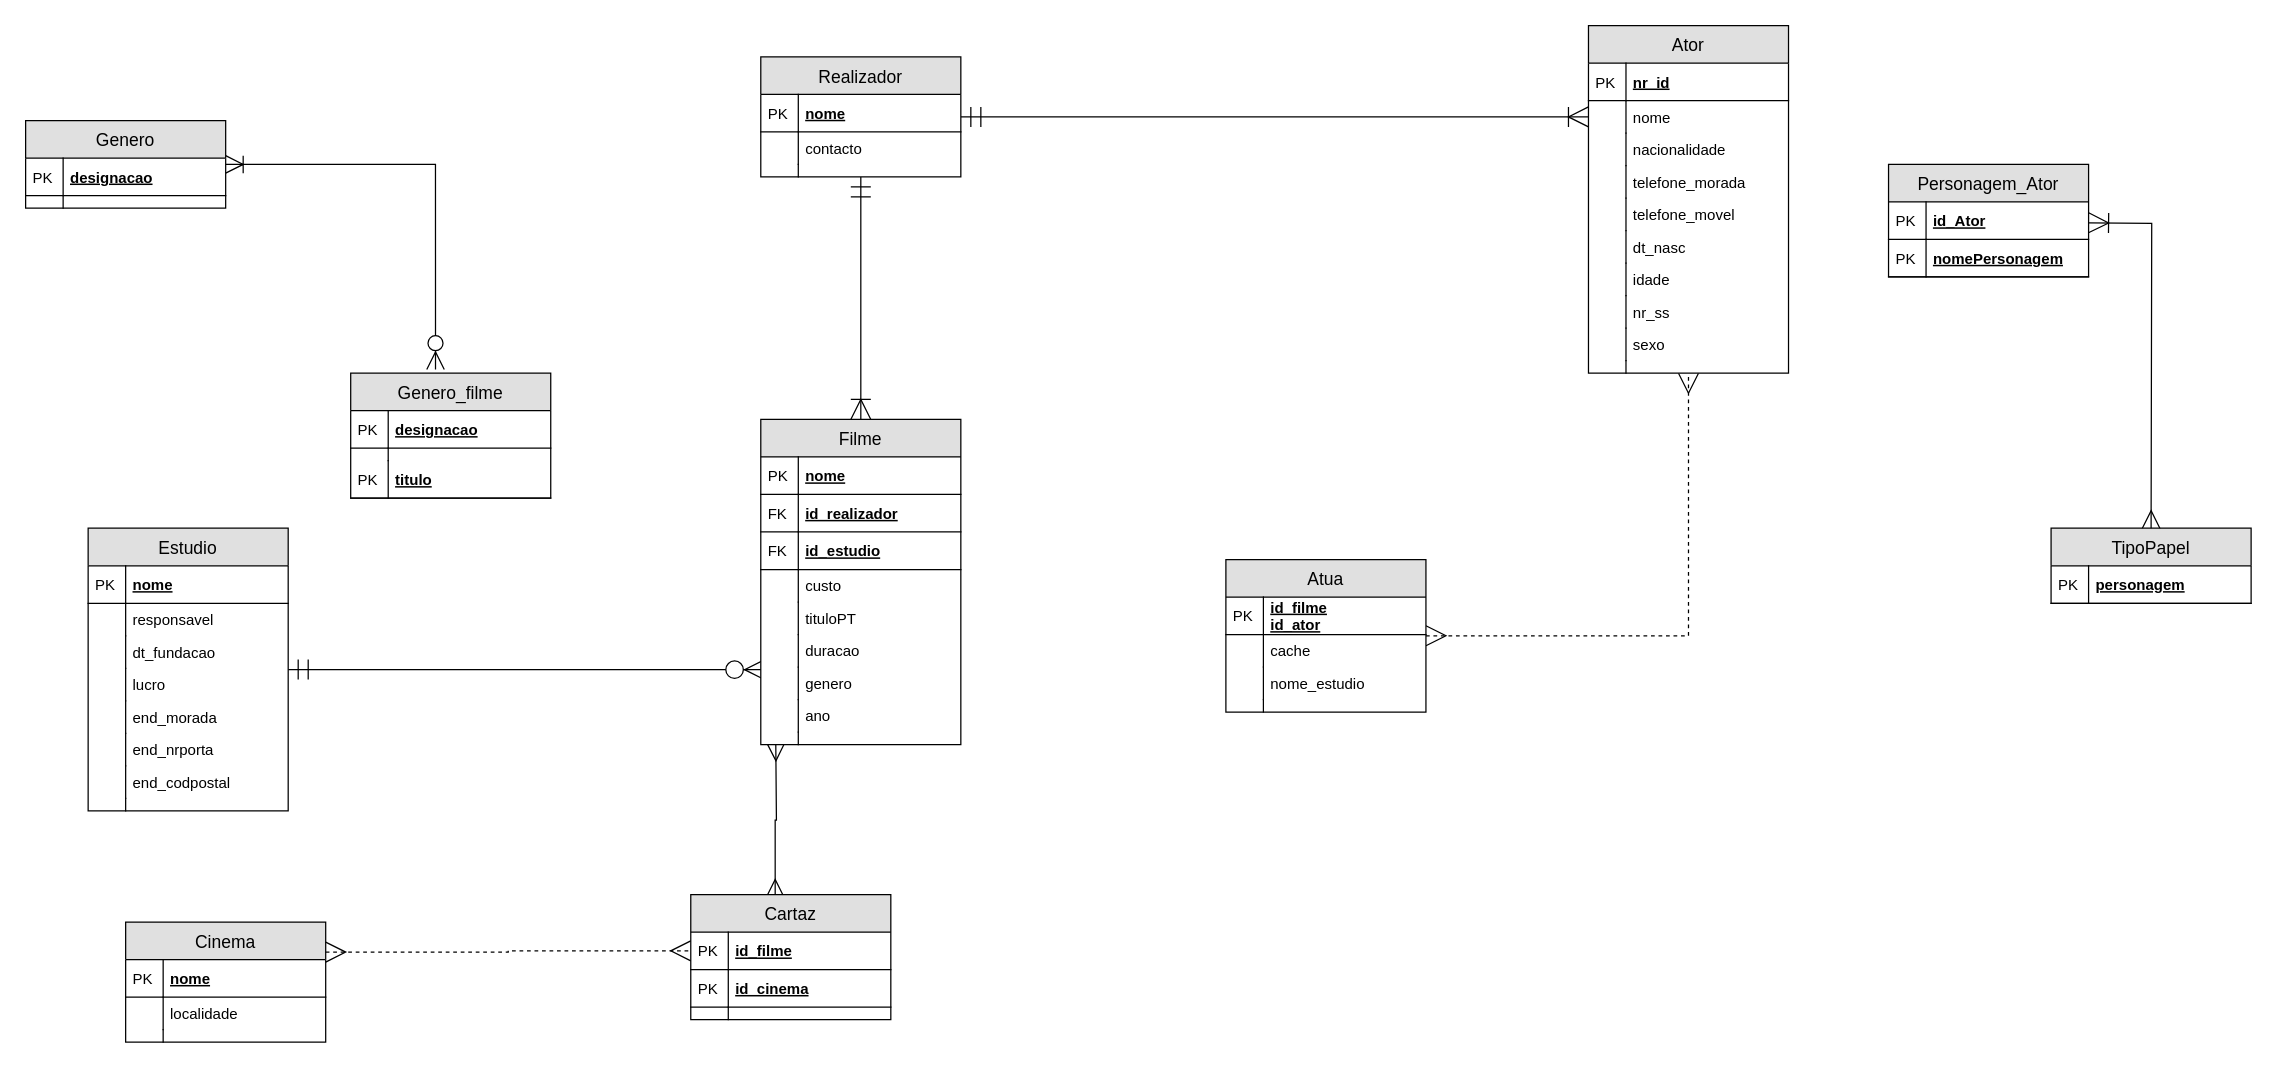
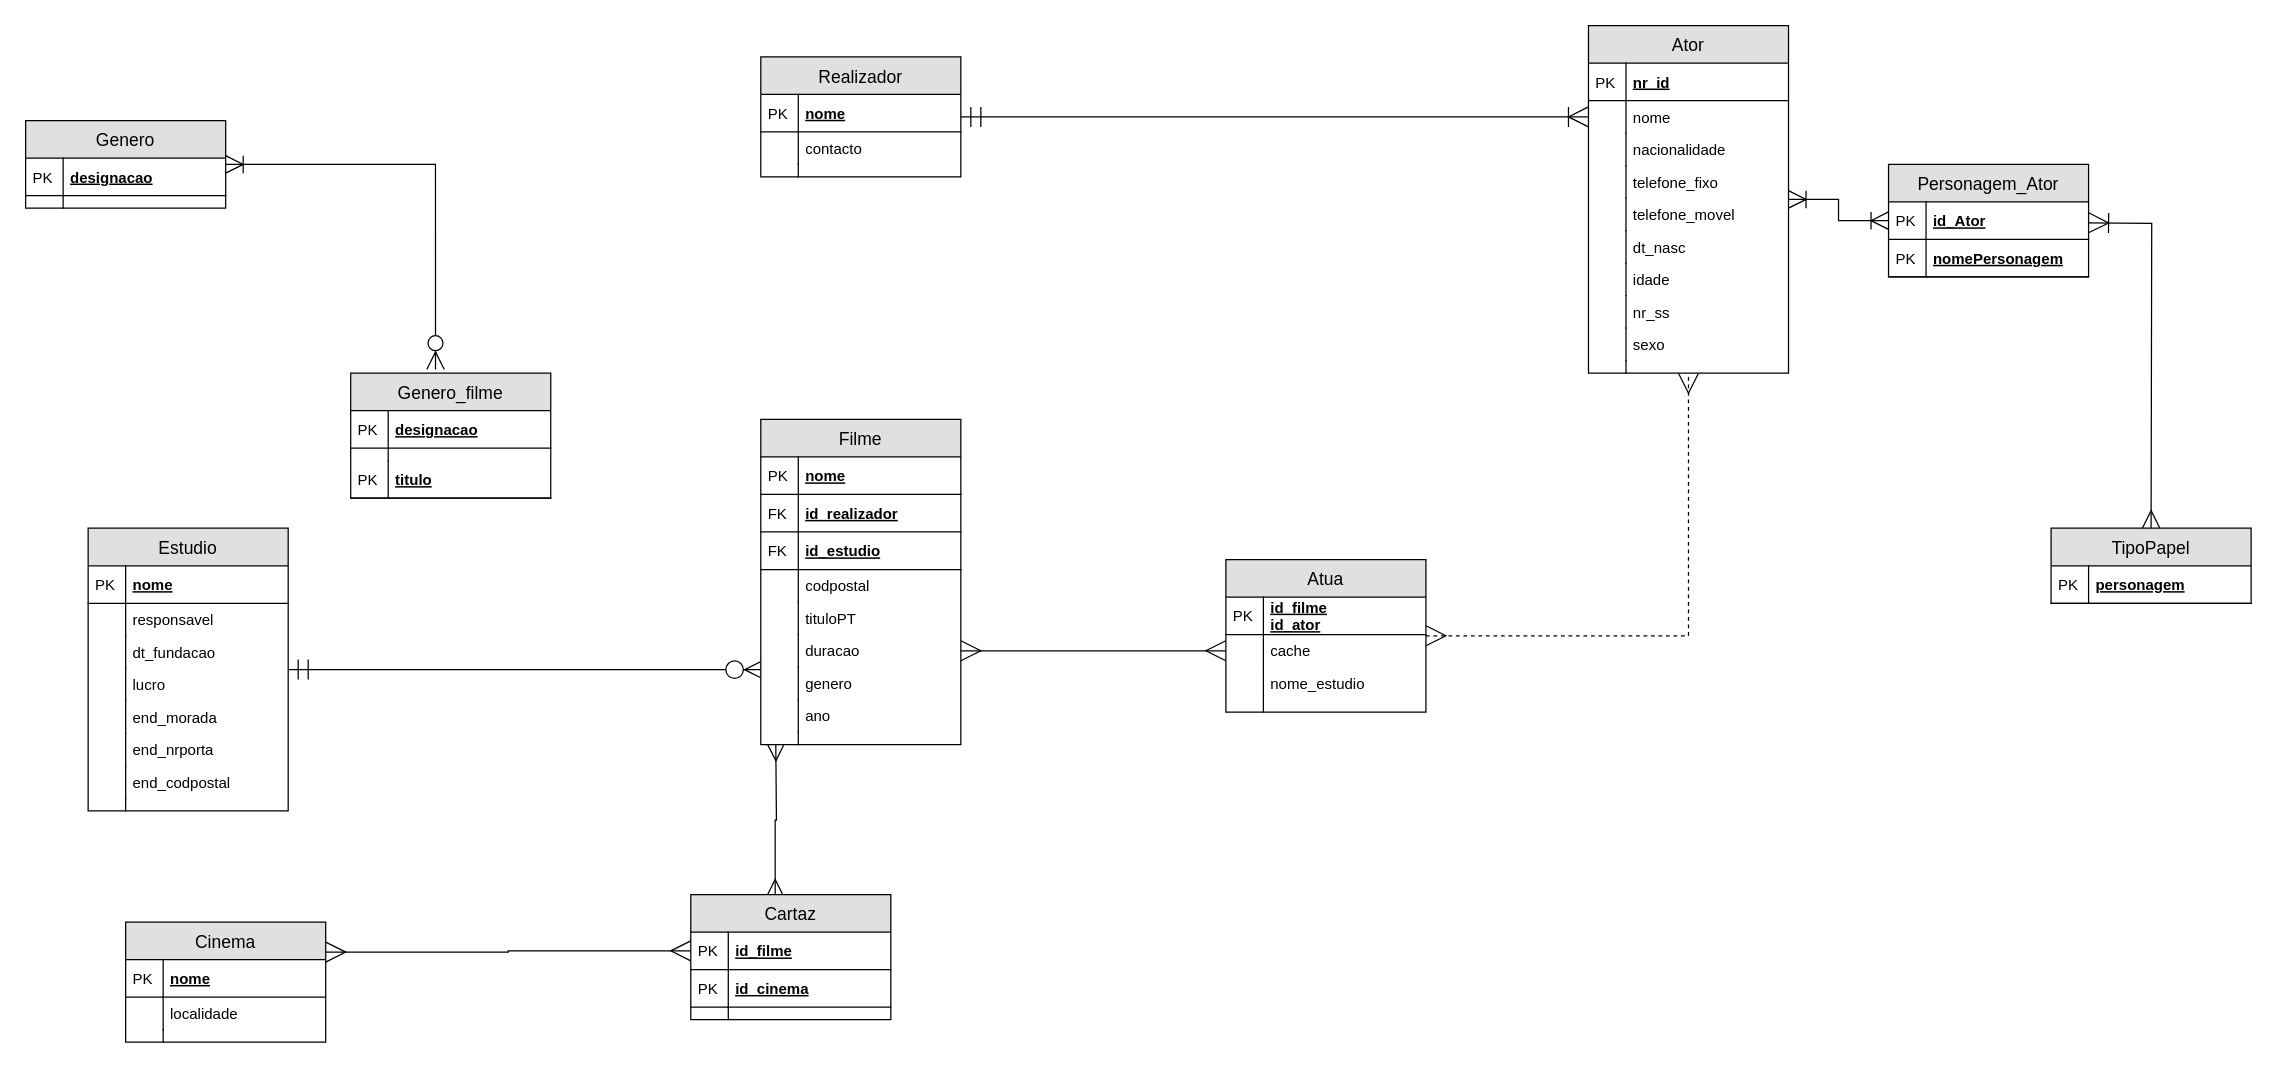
(1694, 183) -> (1683, 183)
none -> (1838, 212)
(861, 298) -> none
(826, 586) -> (841, 586)
none -> (1094, 651)
(508, 951) -> (508, 951)
